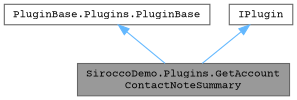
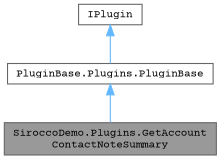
(222, 48) -> (110, 50)
